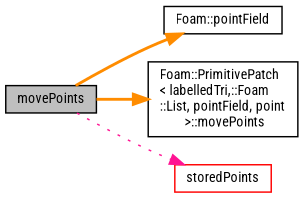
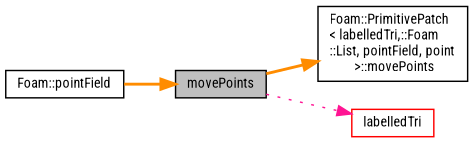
(121, 61) -> (142, 84)
(223, 178) -> (393, 123)
